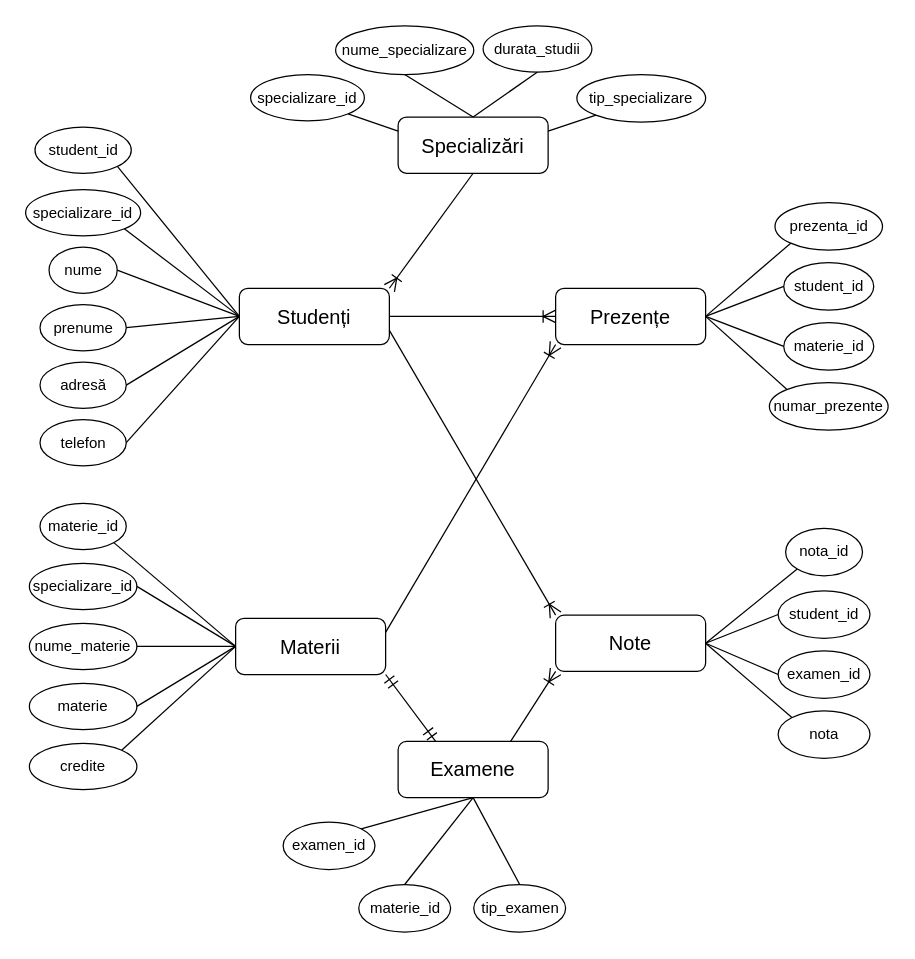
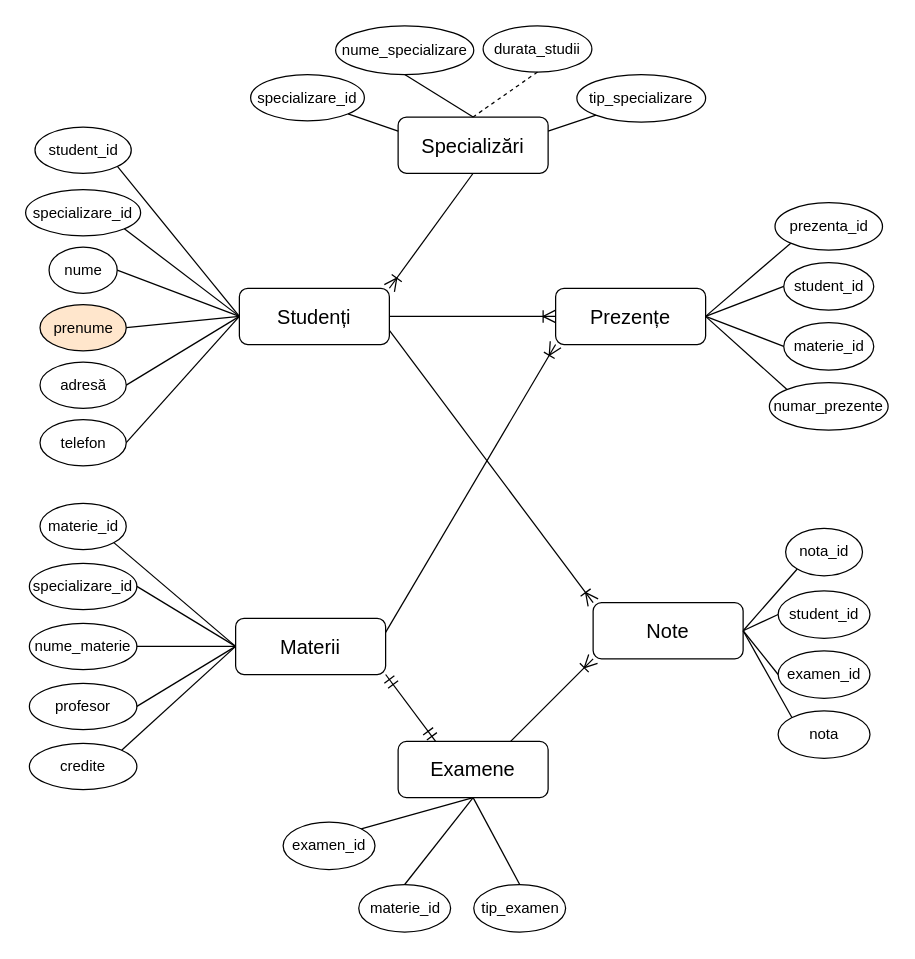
(505, 95) -> (505, 95)
(83, 328) -> (83, 328)
(631, 643) -> (668, 631)
(83, 707) -> (83, 707)
